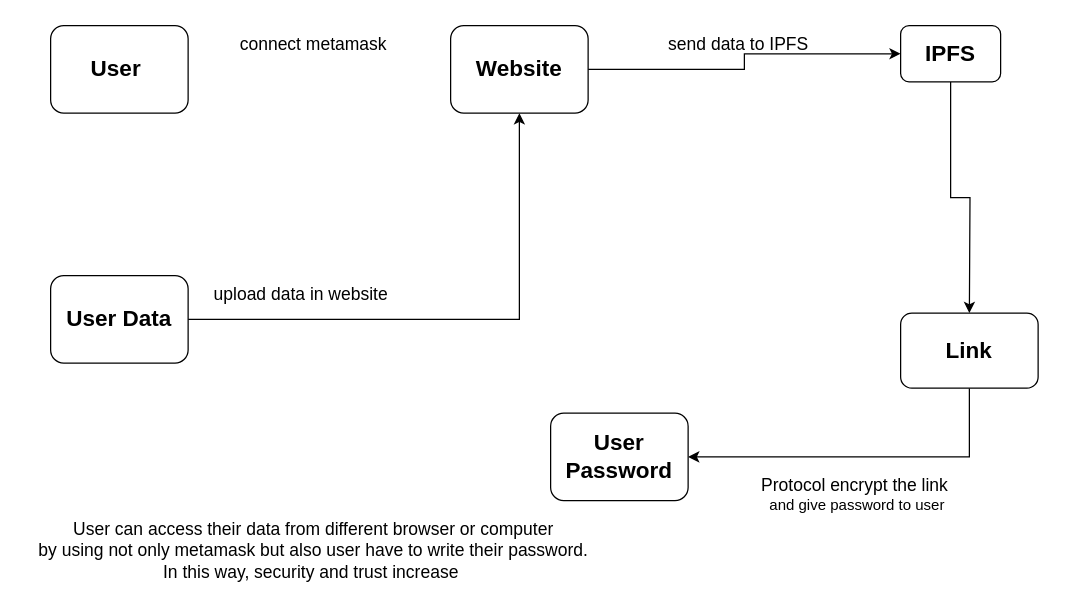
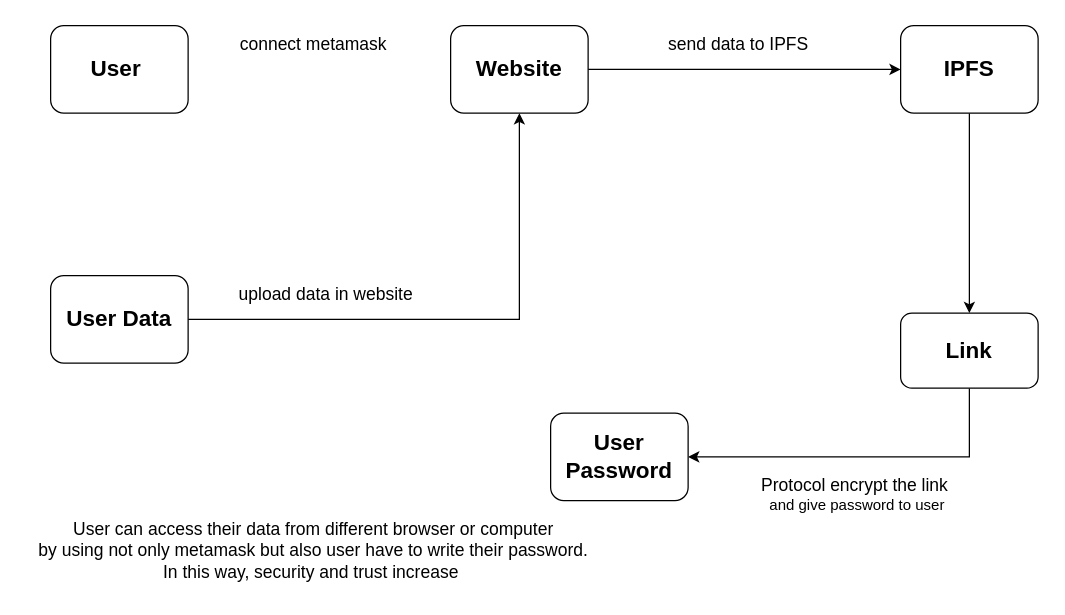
(951, 54) -> (969, 69)
(301, 294) -> (326, 294)
